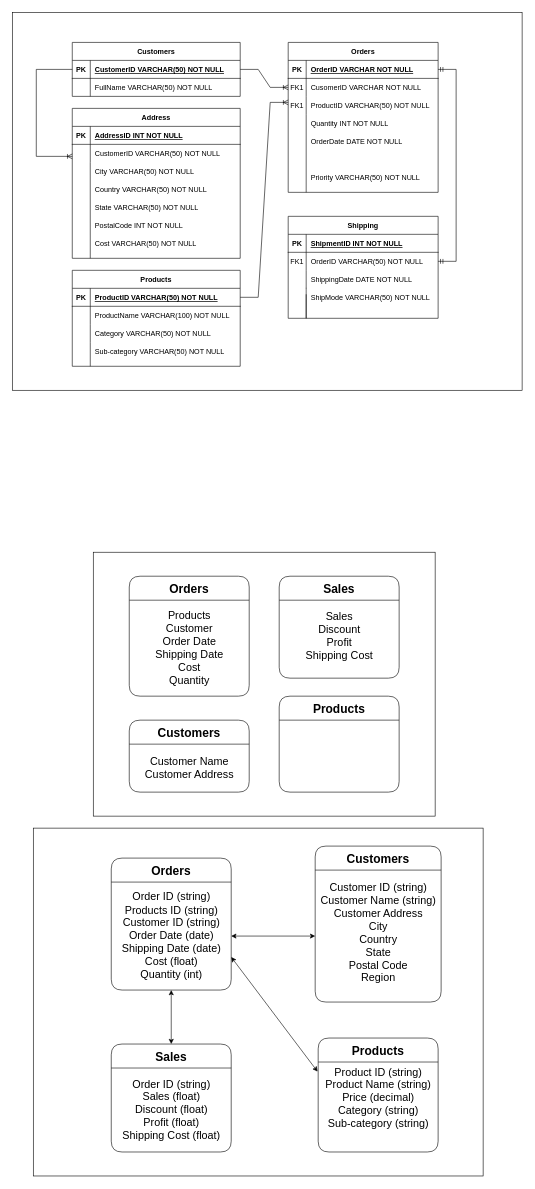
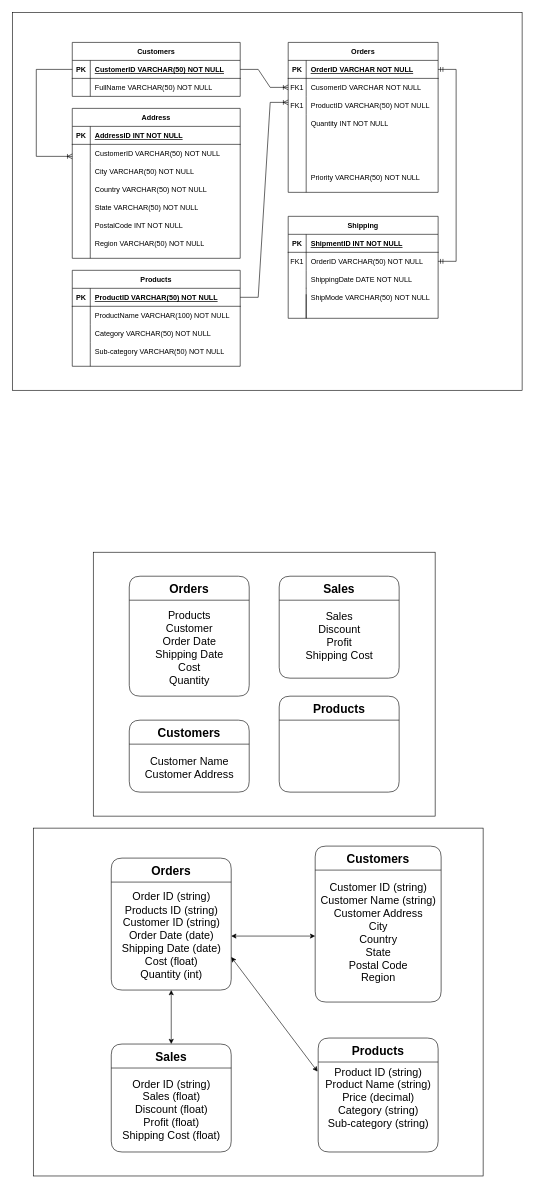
(372, 141) -> none
(142, 244) -> (145, 244)
